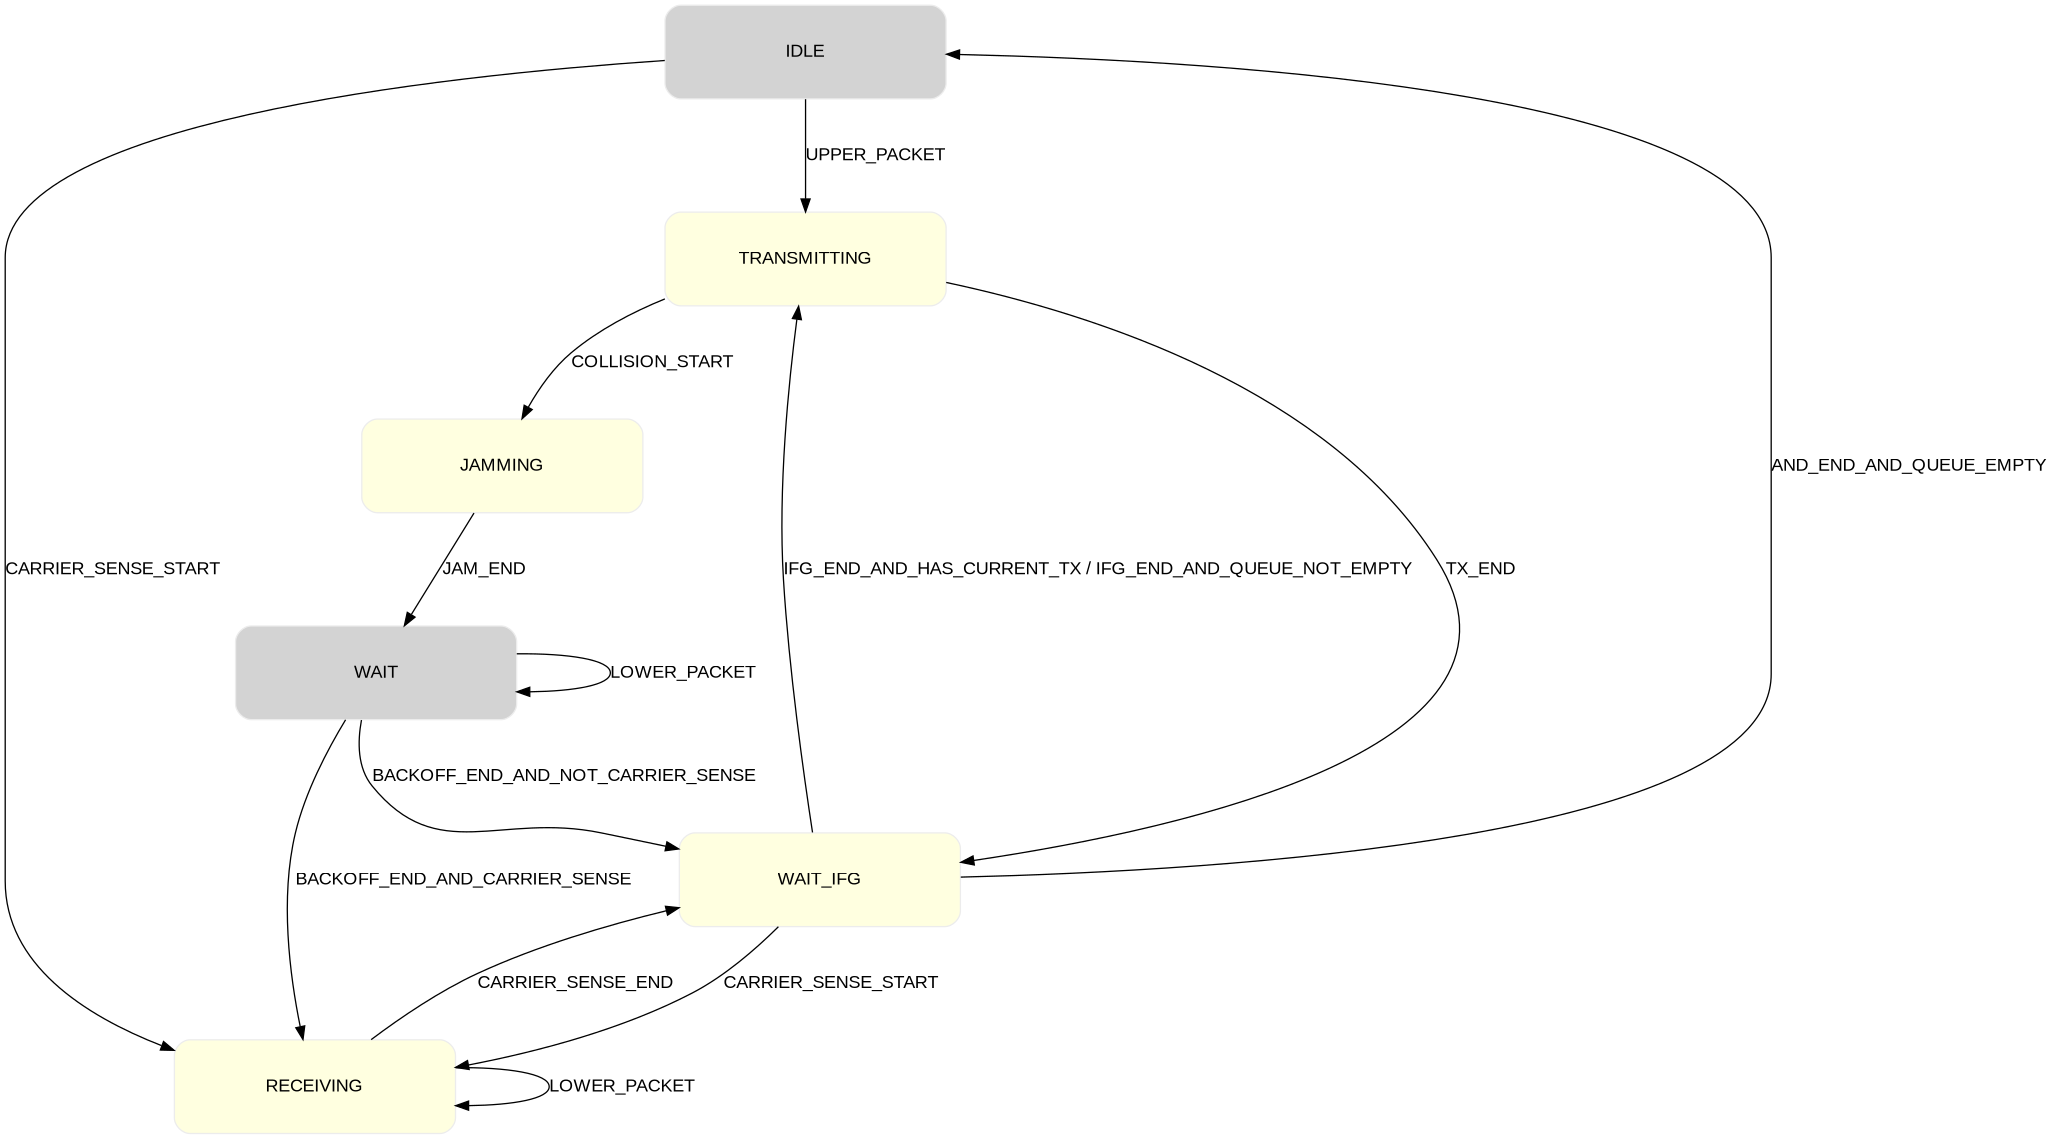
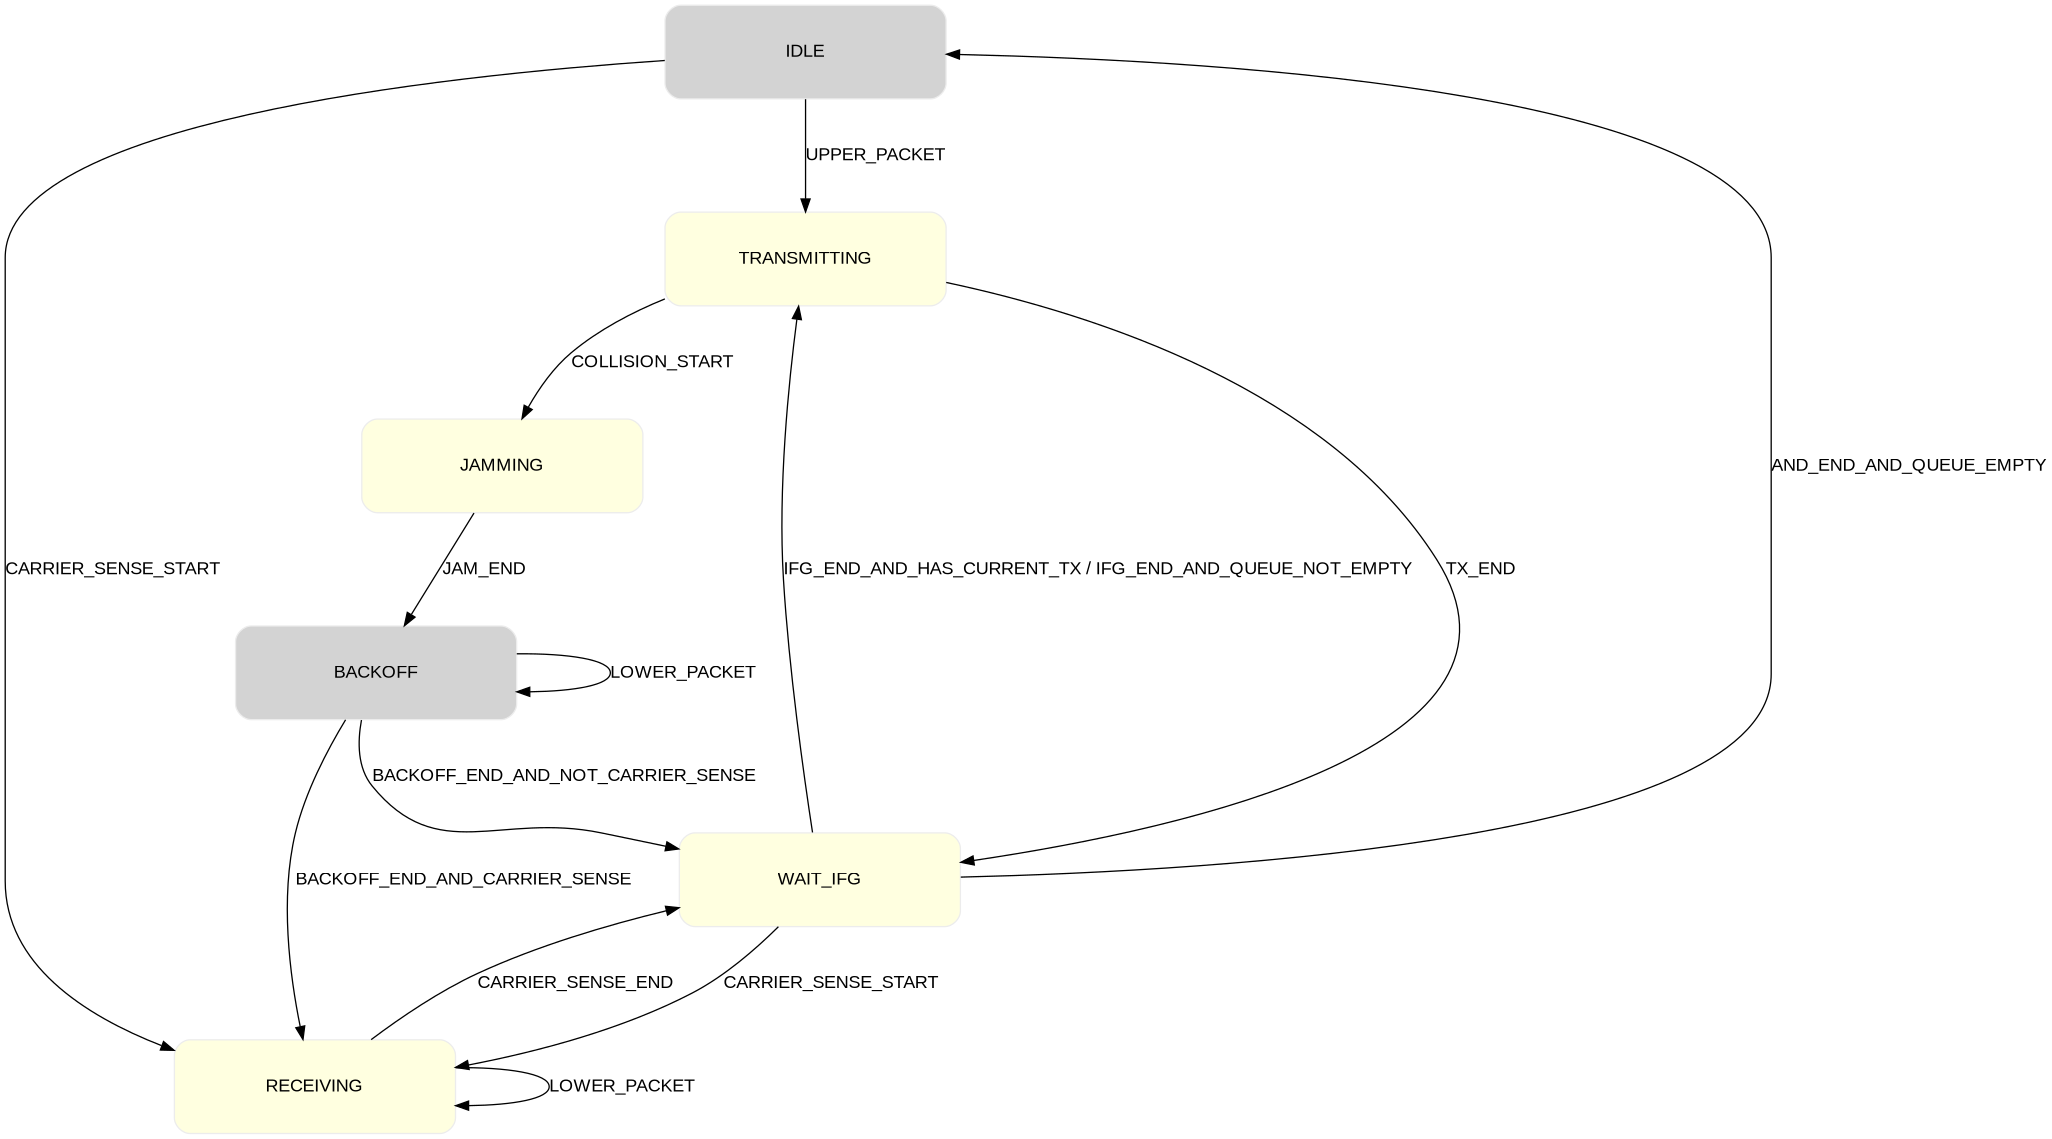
(376, 673) -> (376, 673)
